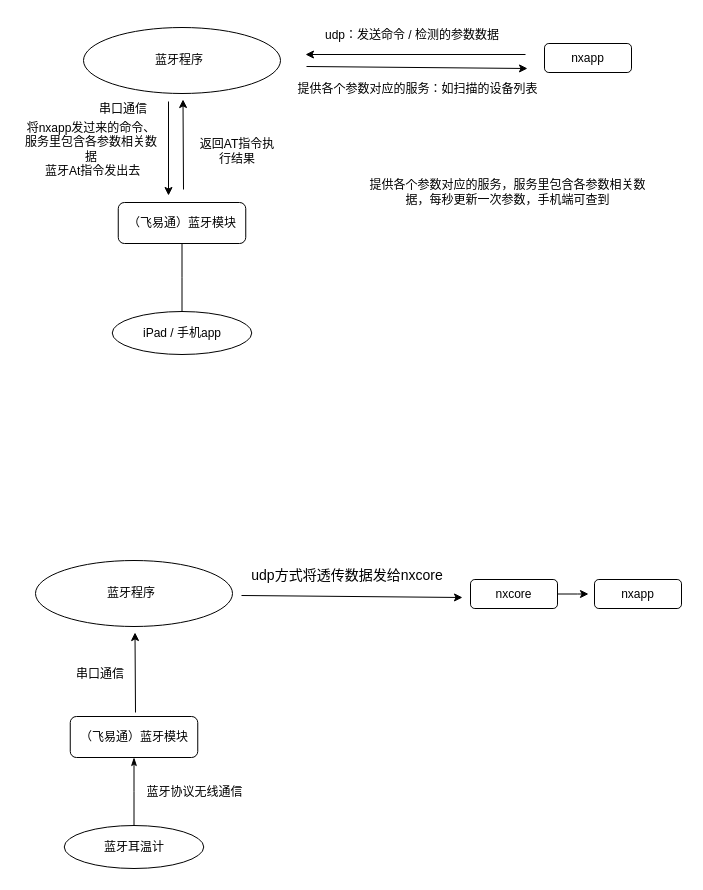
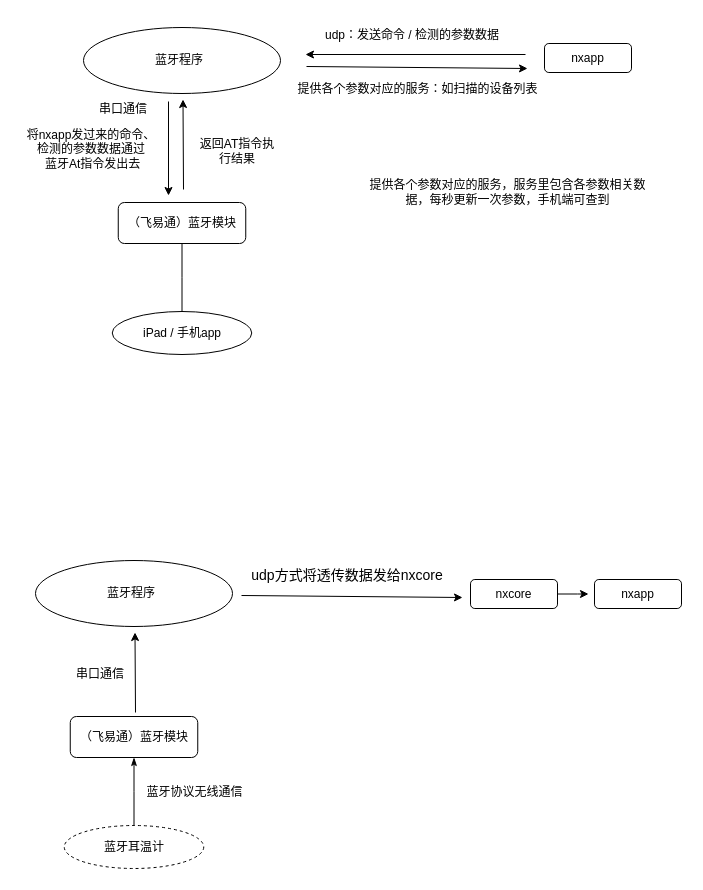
(92, 150) -> (92, 150)
(134, 847) -> (134, 847)
